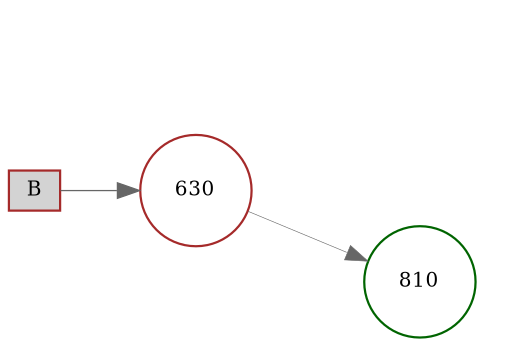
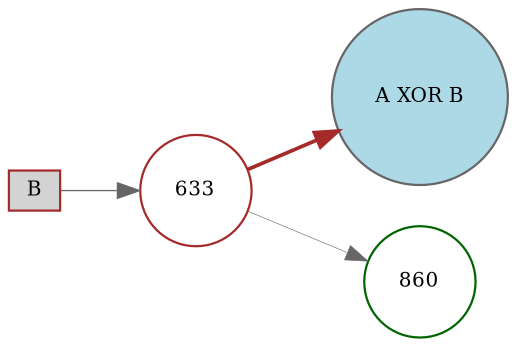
none -> (420, 97)
(196, 191) -> (196, 191)
(420, 282) -> (420, 282)
